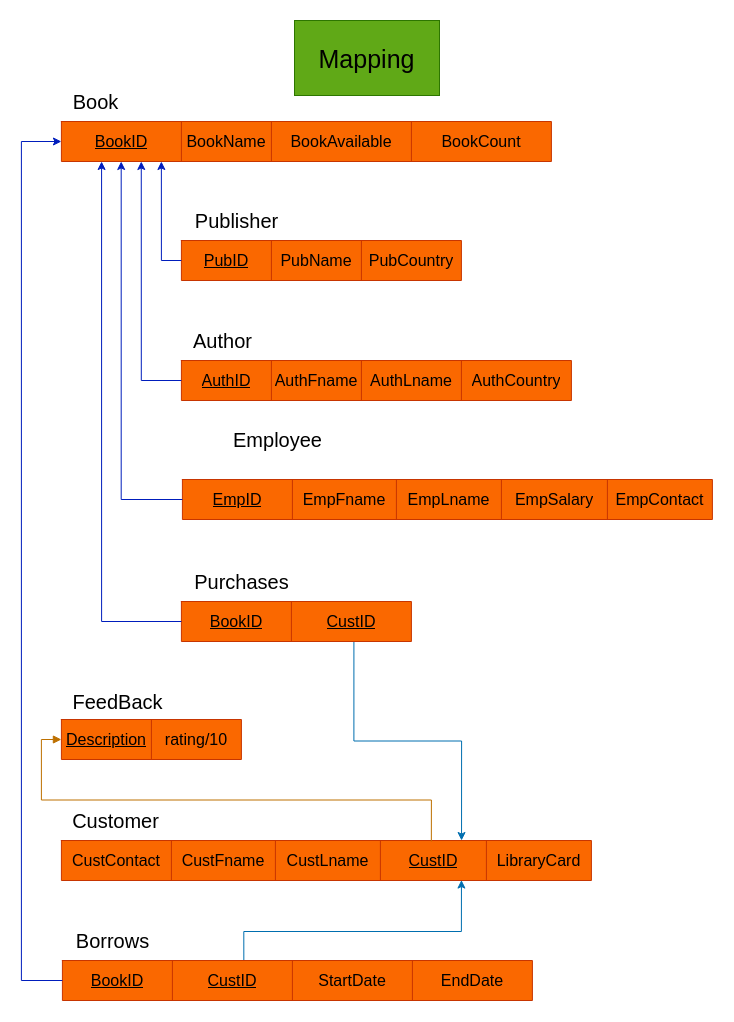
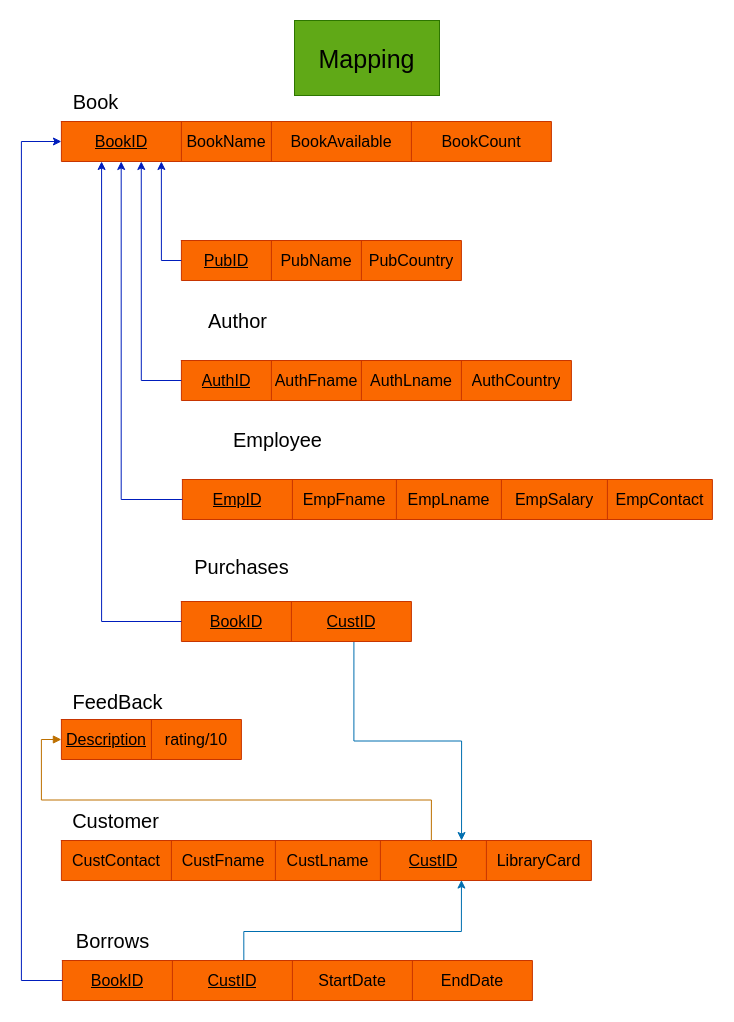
(236, 221) -> none
(222, 341) -> (237, 321)
(241, 582) -> (241, 567)
